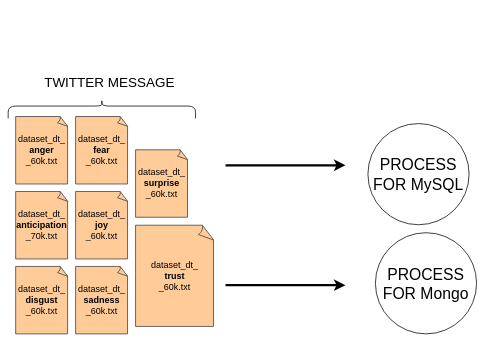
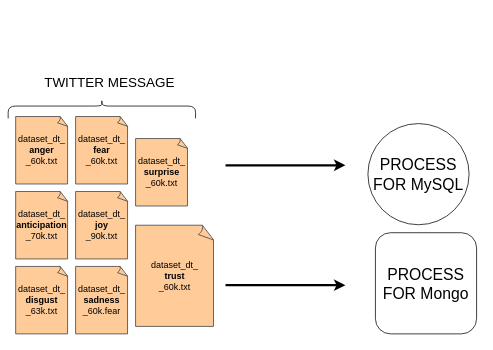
(162, 184) -> (162, 172)
(102, 225) -> (102, 225)
(426, 284) -> (426, 284)
(42, 300) -> (42, 300)
(102, 300) -> (102, 300)
